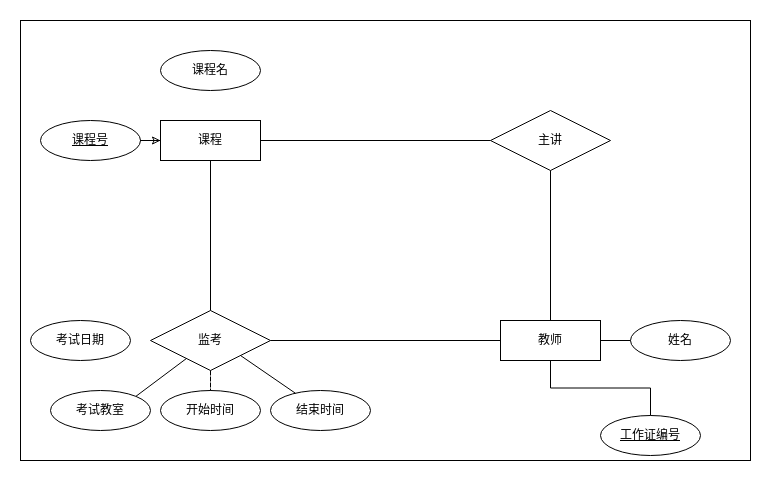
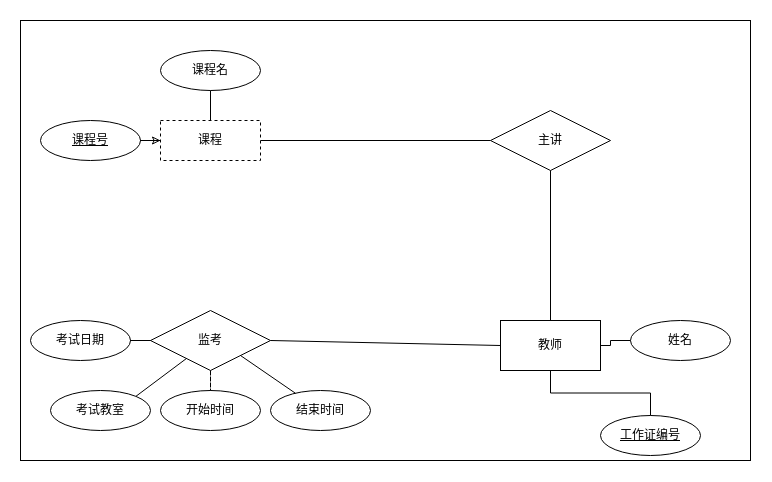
none -> (211, 106)
(211, 141) -> (211, 141)
(211, 235) -> none
none -> (142, 341)
(551, 341) -> (551, 346)
